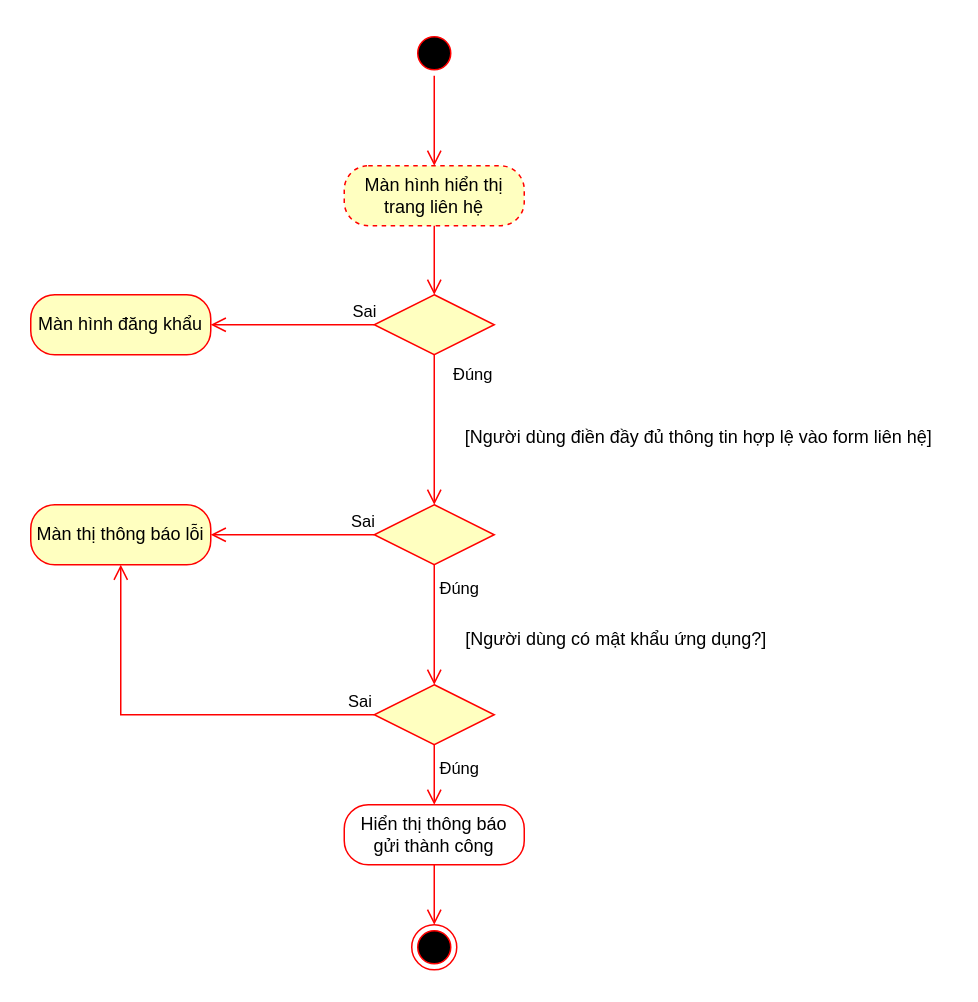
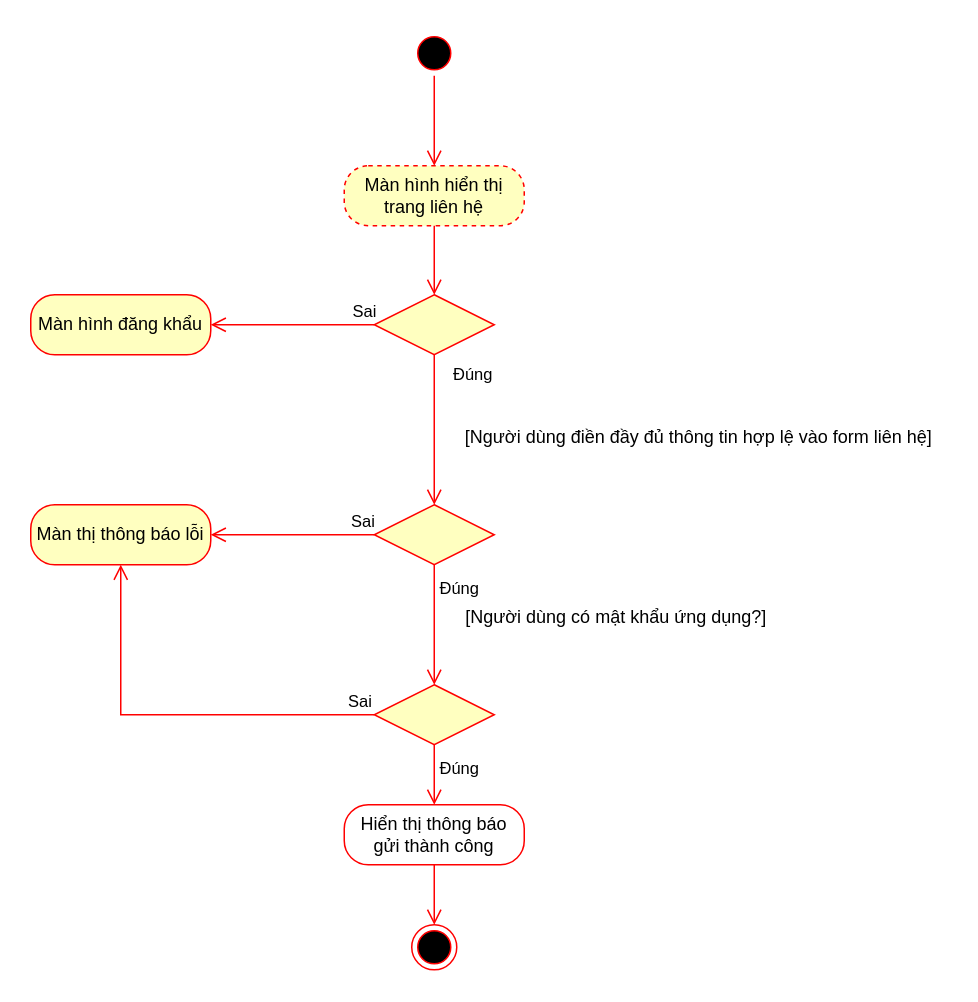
(616, 640) -> (616, 617)
